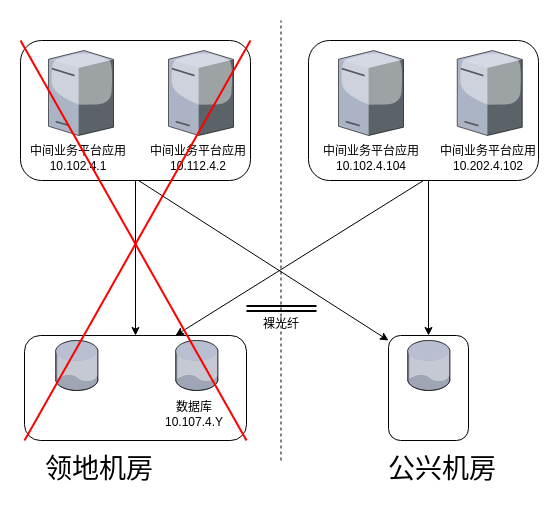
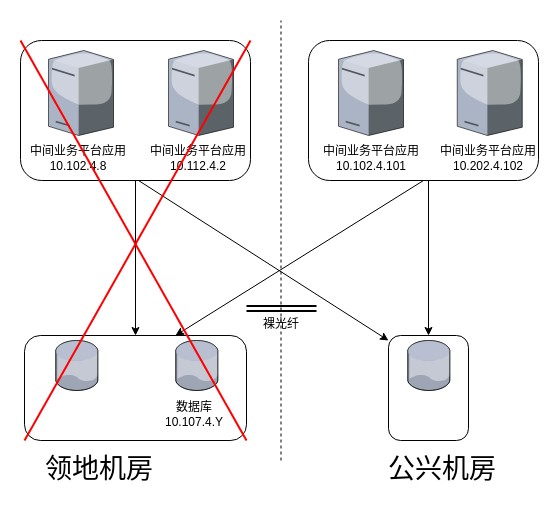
(79, 159) -> (79, 159)
(372, 159) -> (372, 159)
